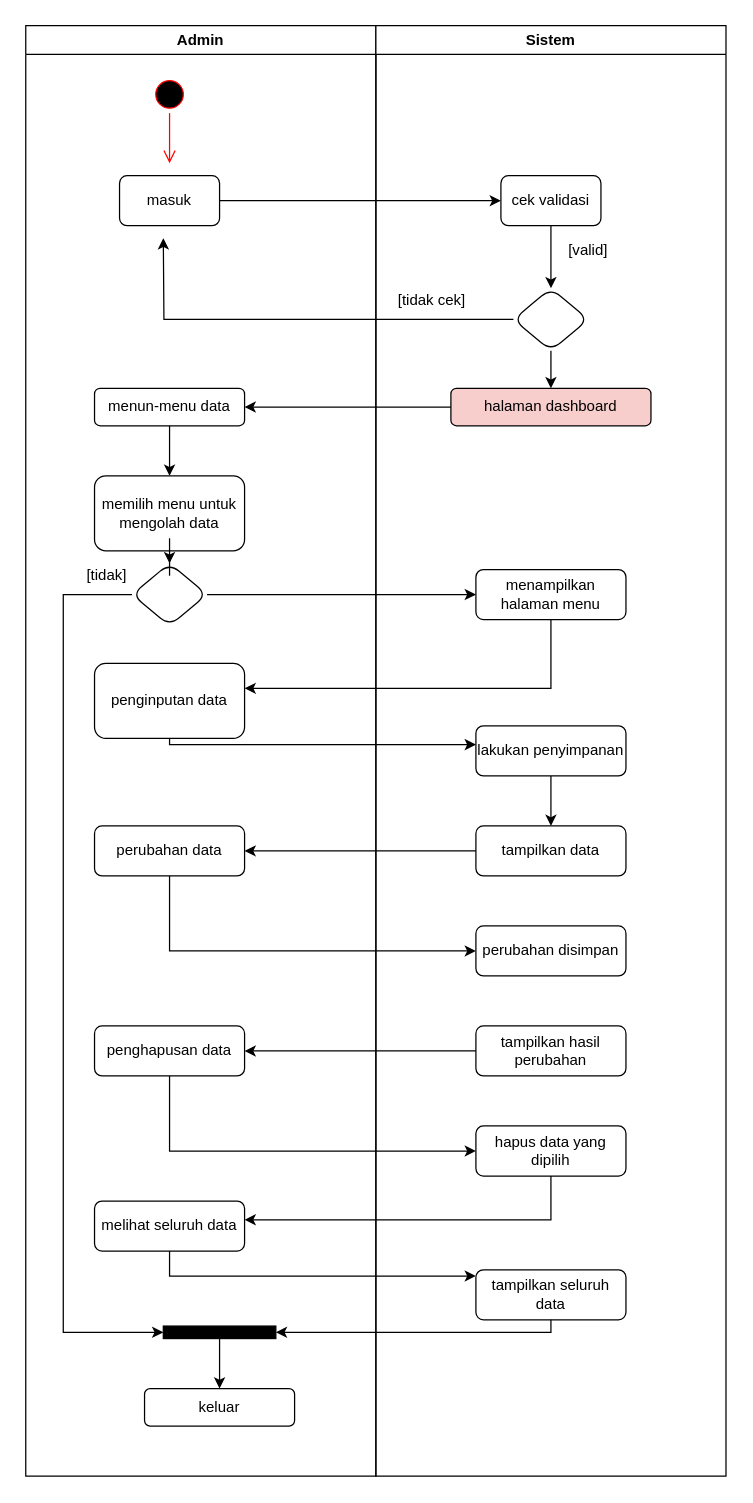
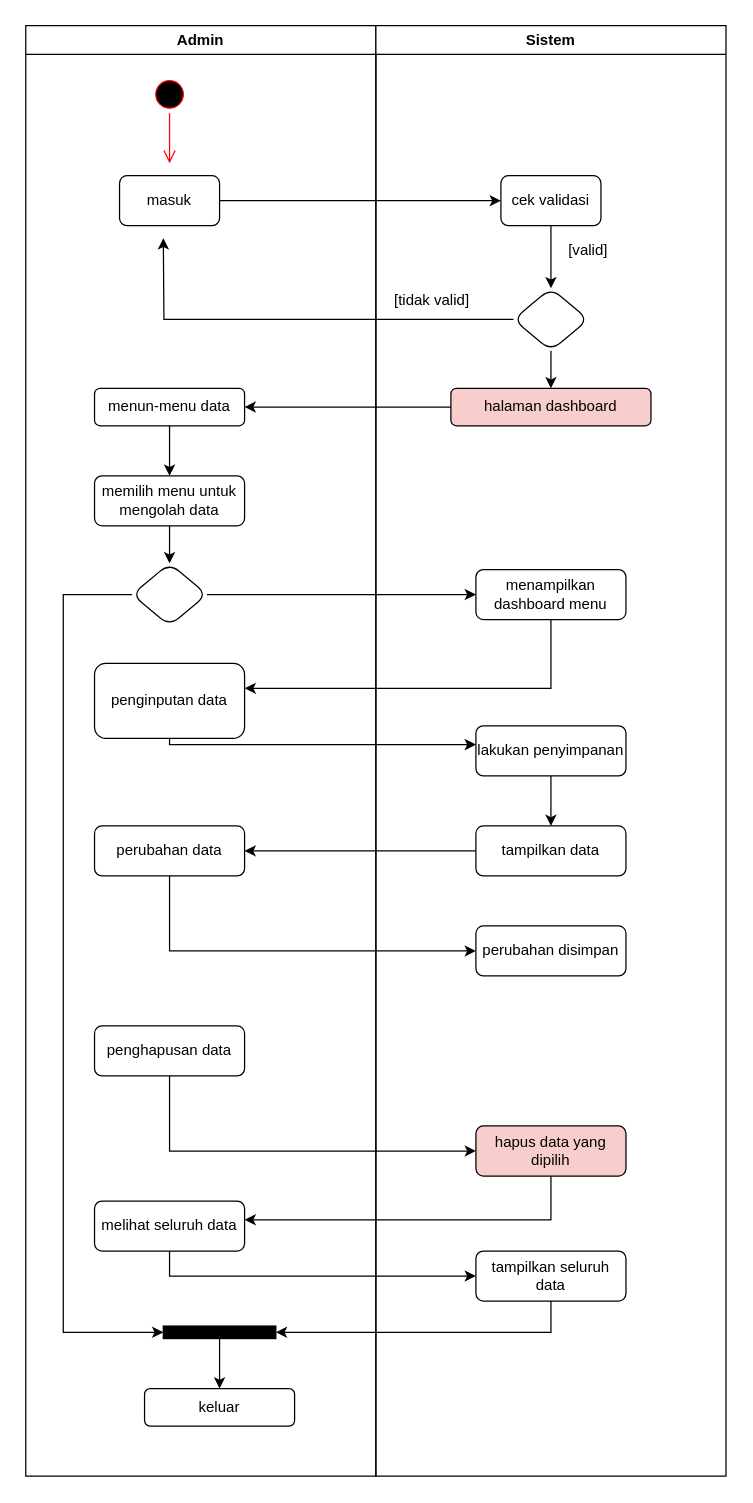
(432, 301) -> (432, 301)
(169, 513) -> (169, 501)
(107, 576) -> none
(551, 594) -> (551, 594)
(364, 1051) -> none
(551, 1051) -> none
(551, 1151) -> (551, 1151)
(551, 1294) -> (551, 1276)
